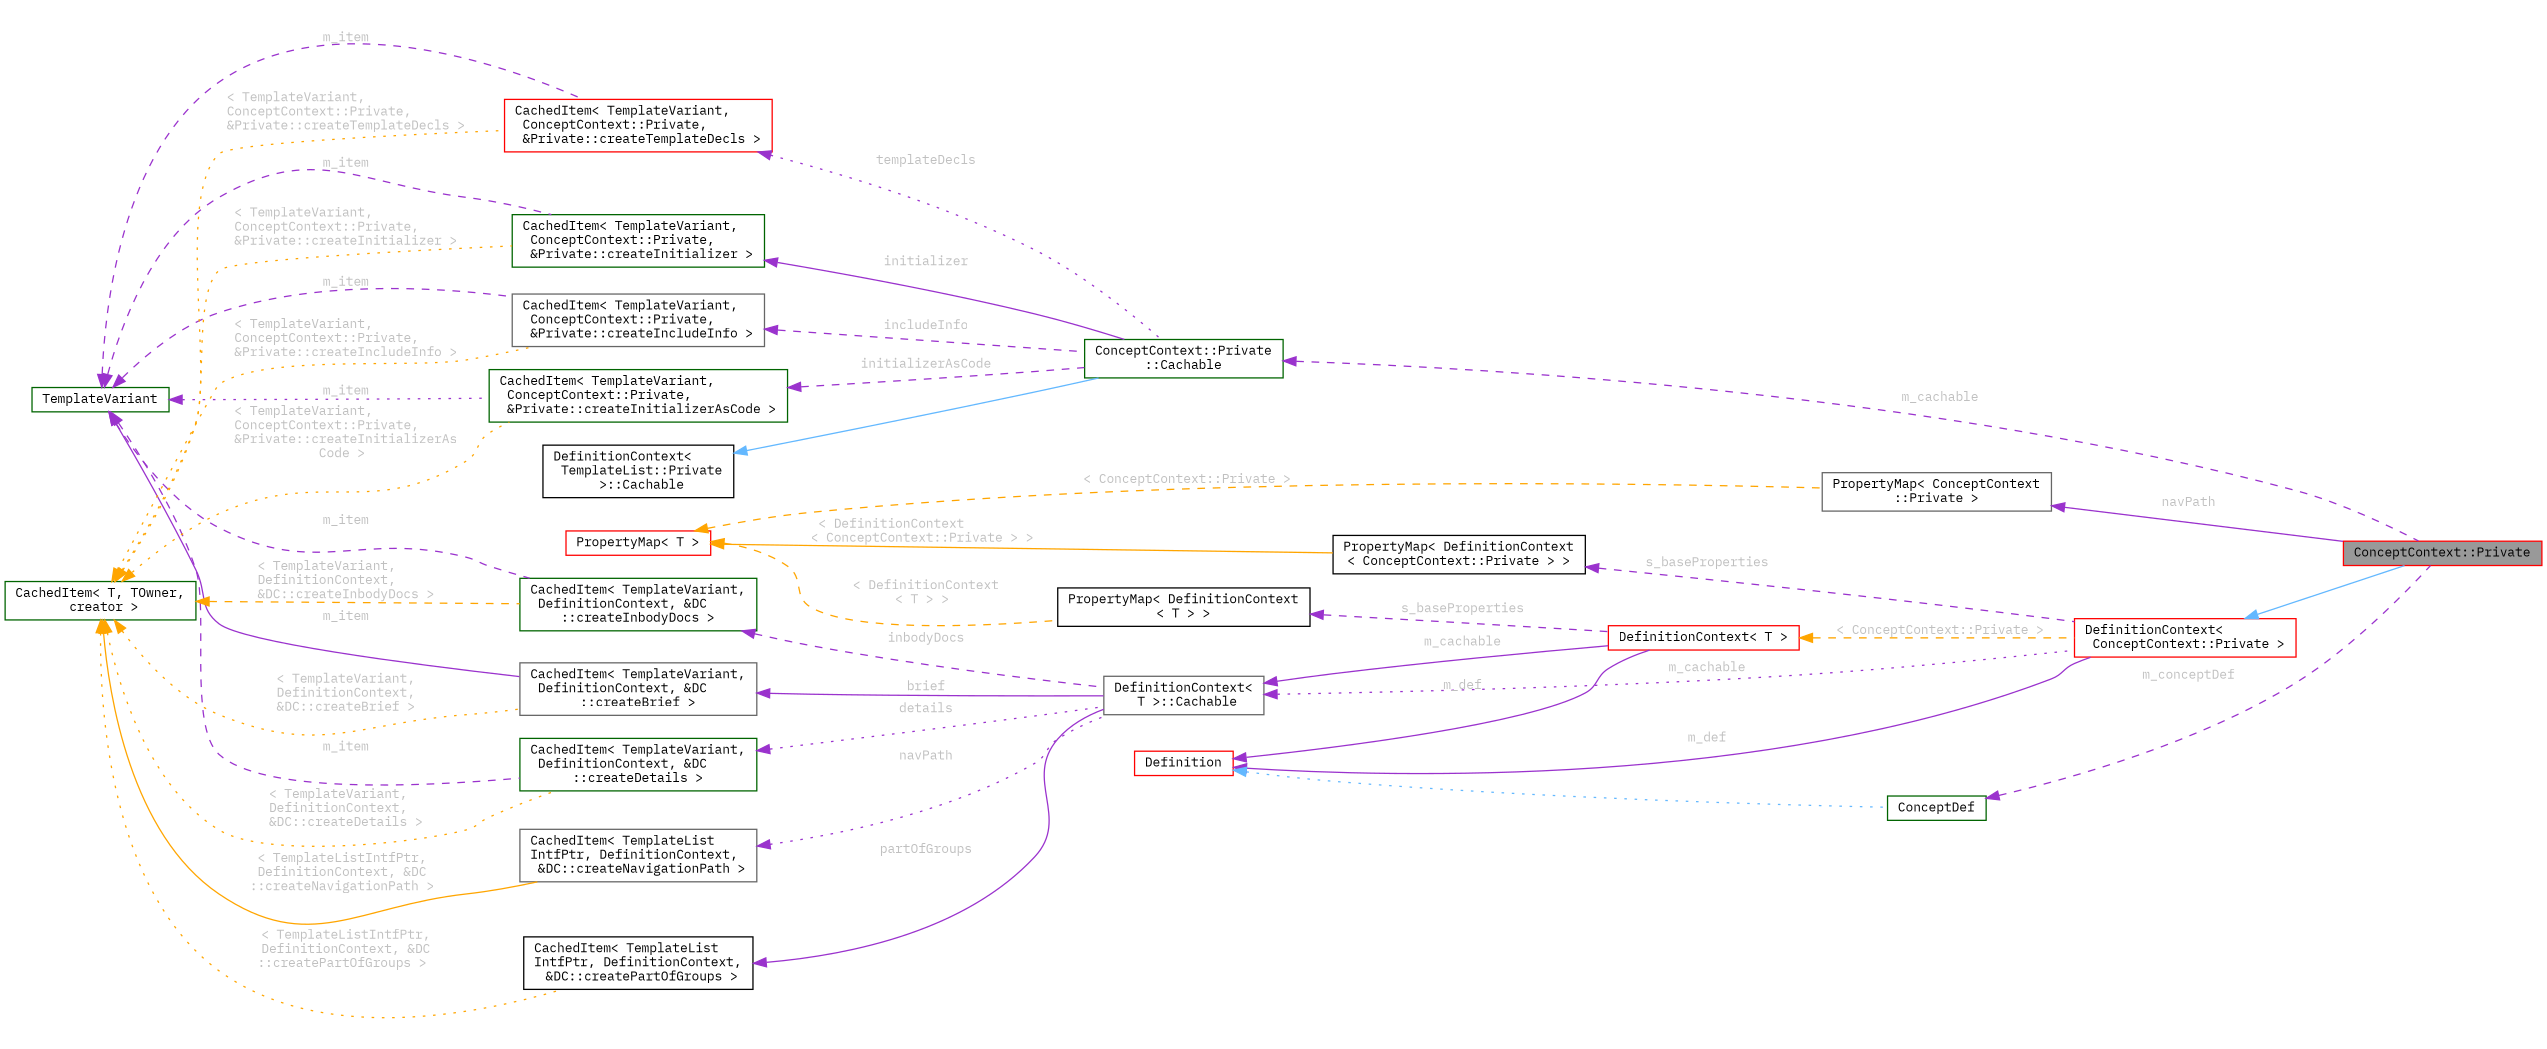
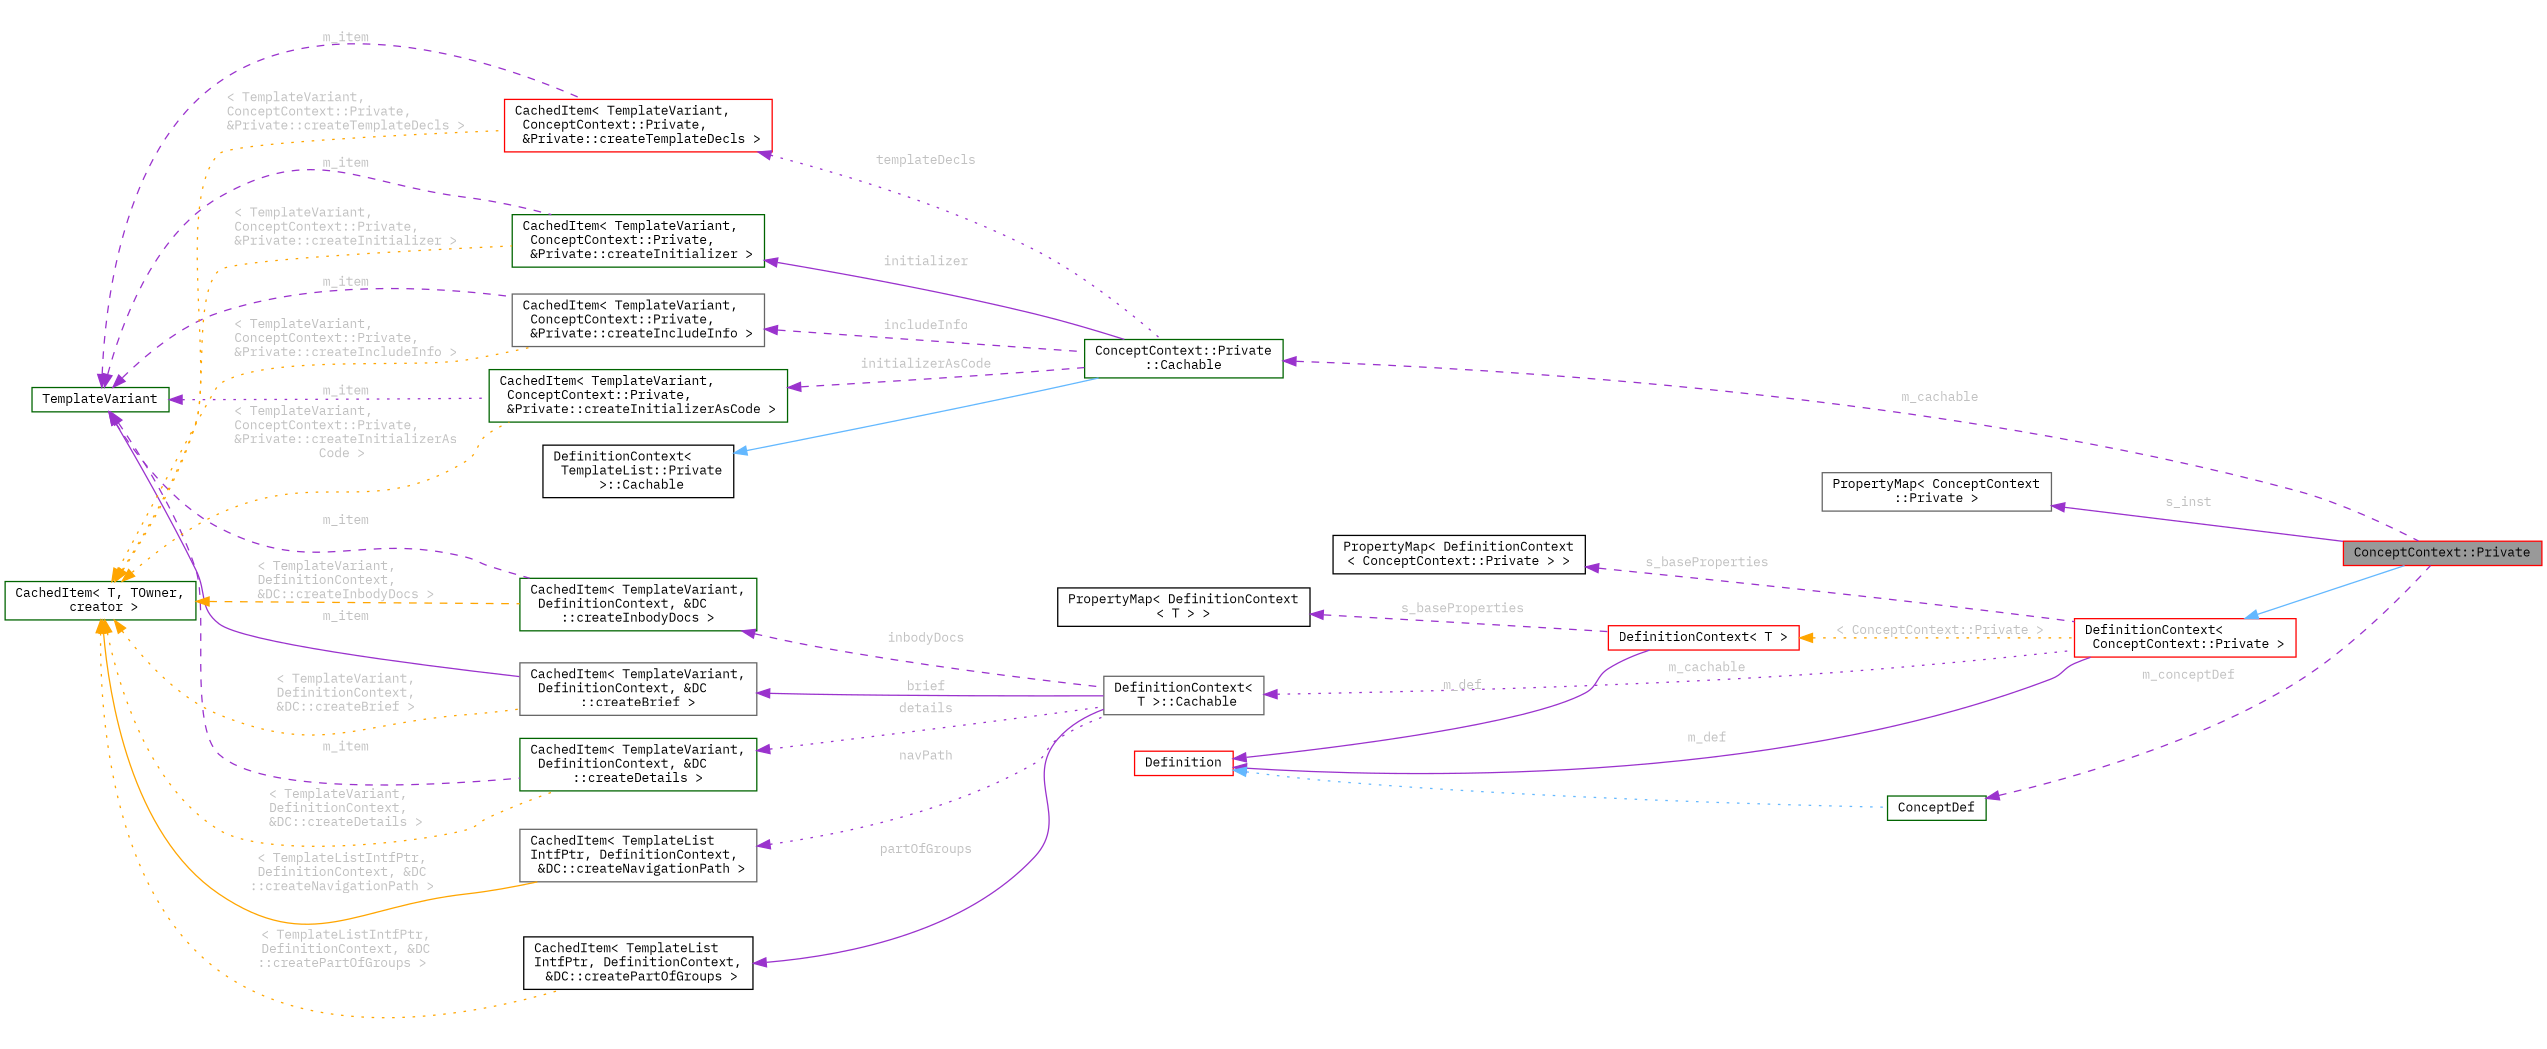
(2185, 503) -> (2185, 503)
(638, 543) -> none
(1944, 638) -> (1944, 638)
(1442, 661) -> none
